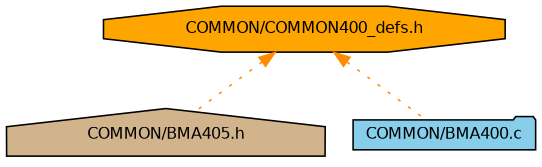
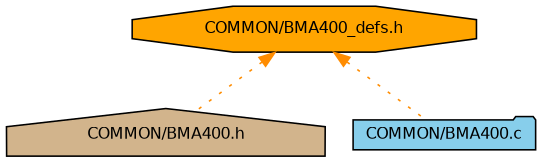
(304, 29) -> (304, 29)
(166, 135) -> (166, 135)
